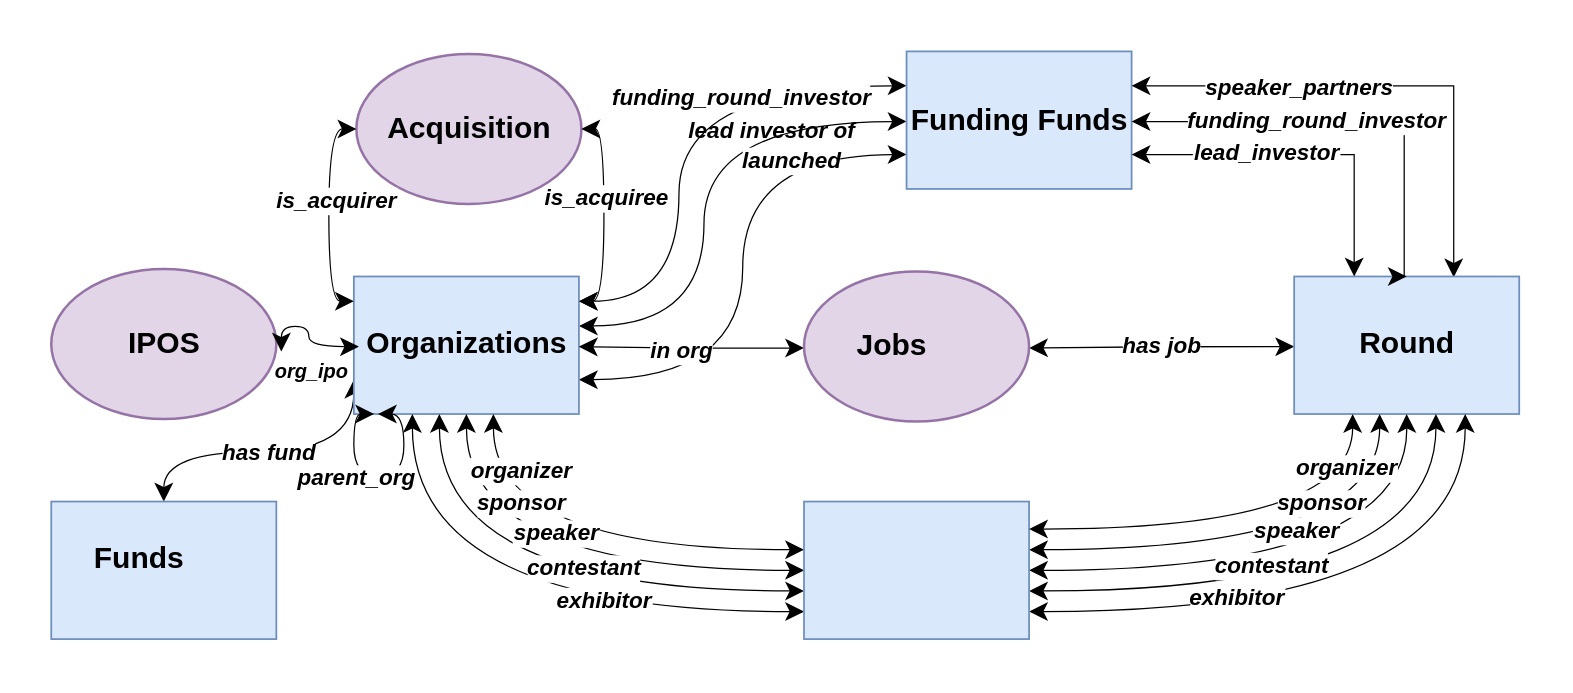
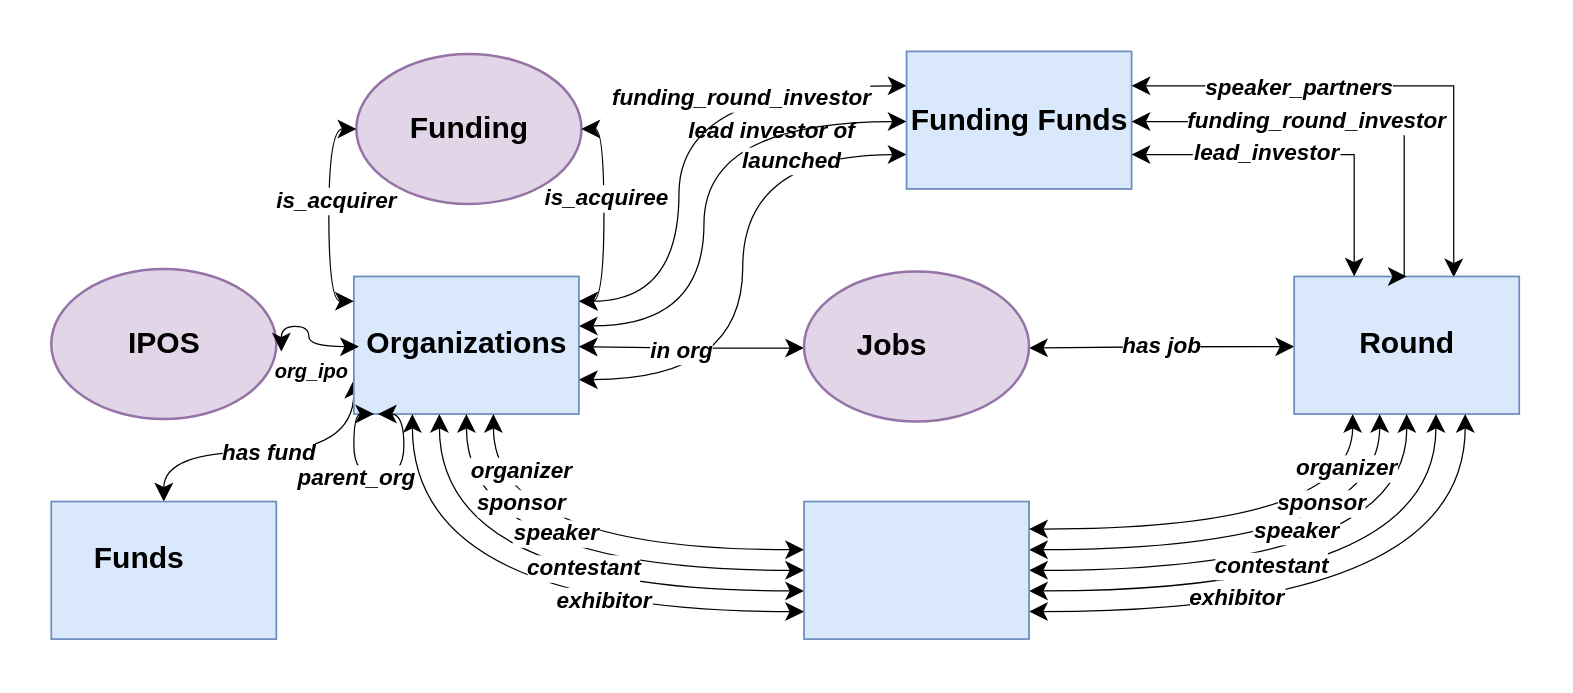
(470, 129) -> (470, 129)
